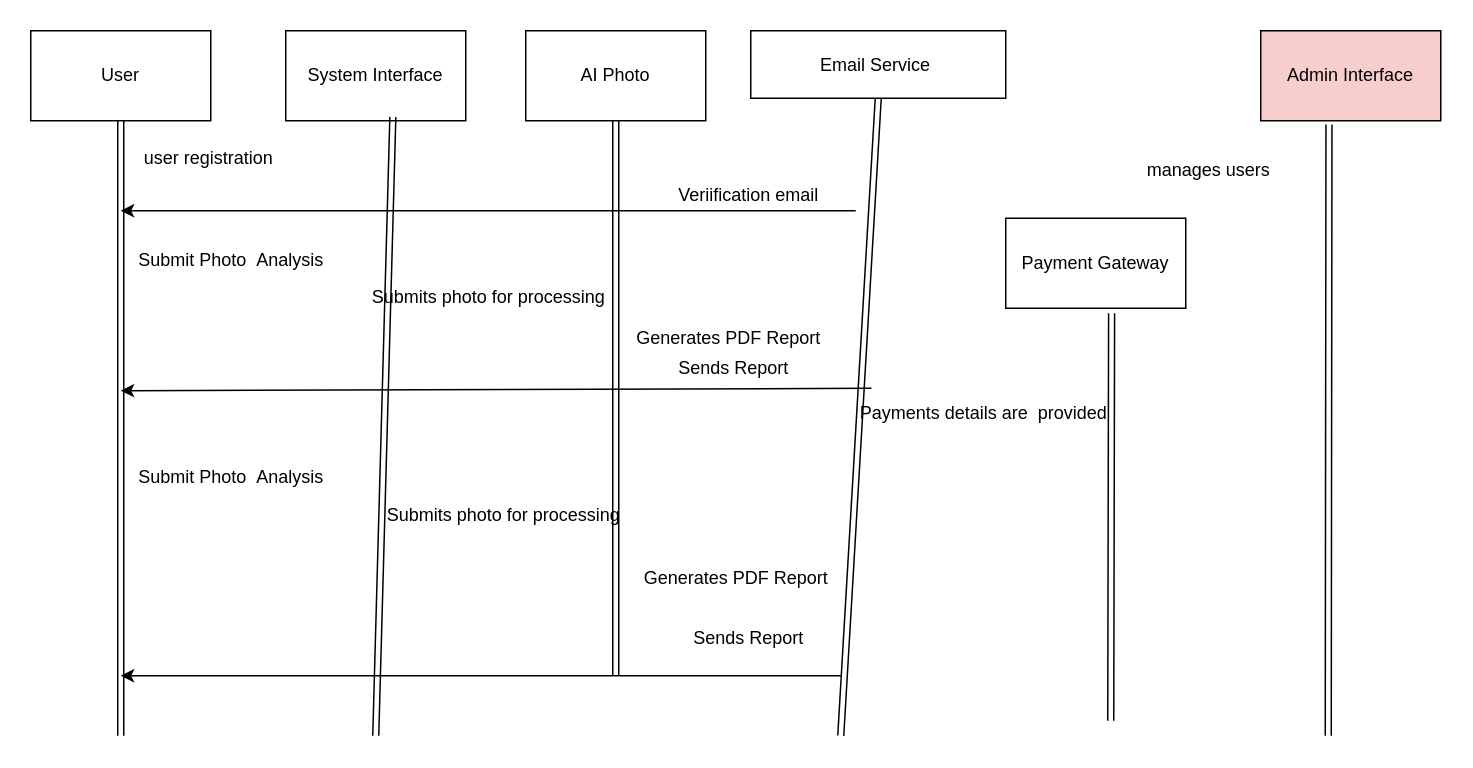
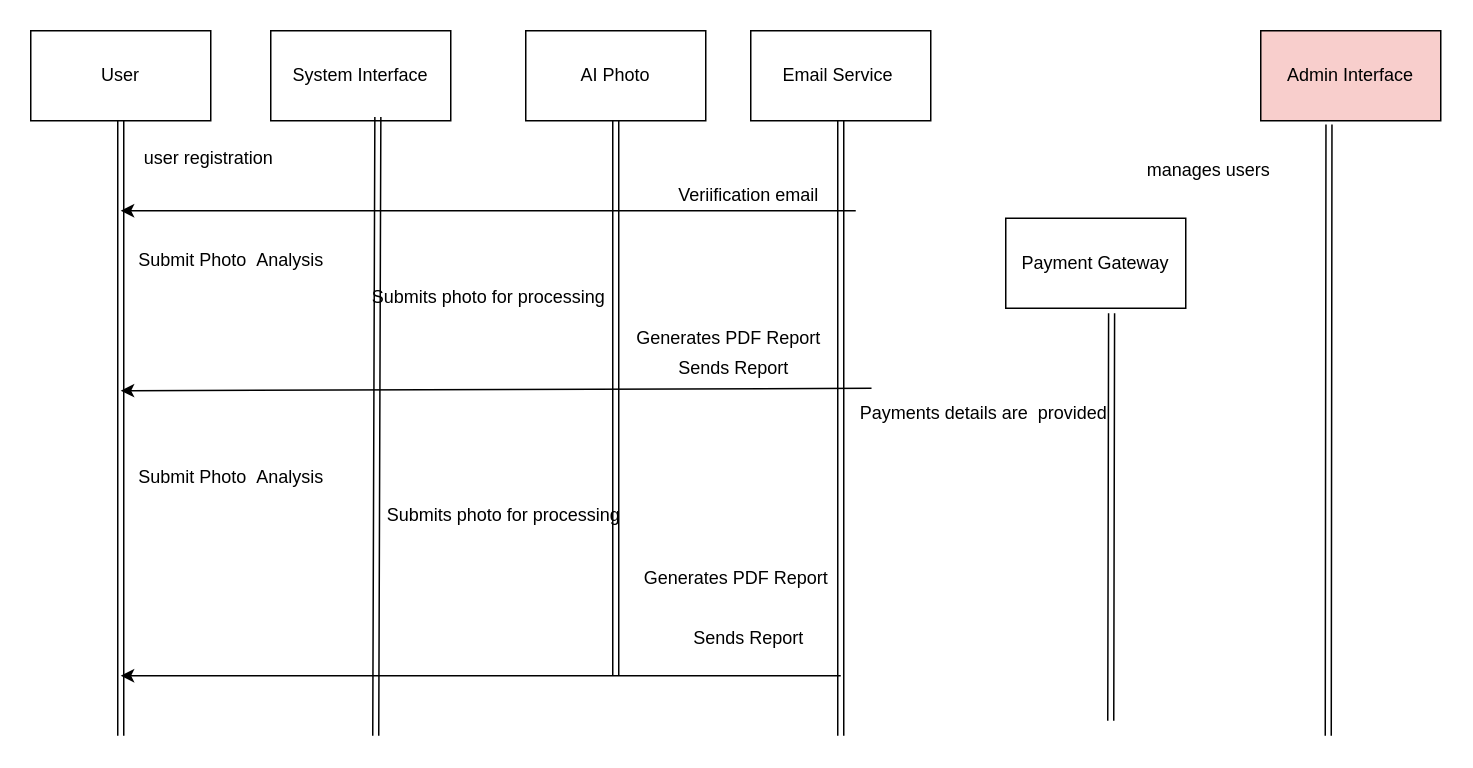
(878, 65) -> (841, 76)
(376, 76) -> (361, 76)
